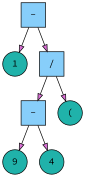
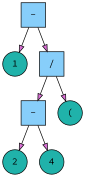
(15, 162) -> (15, 162)
